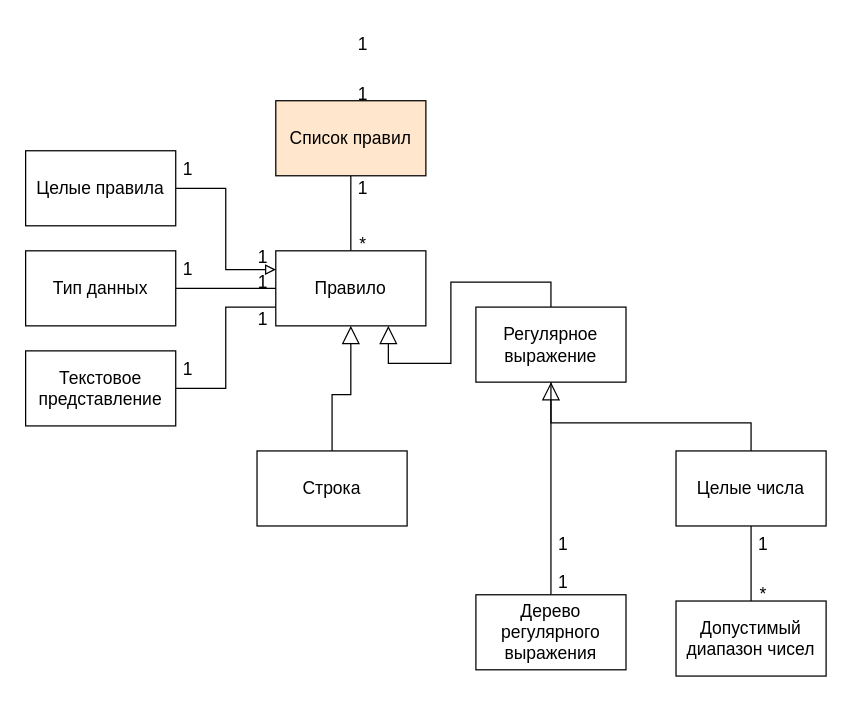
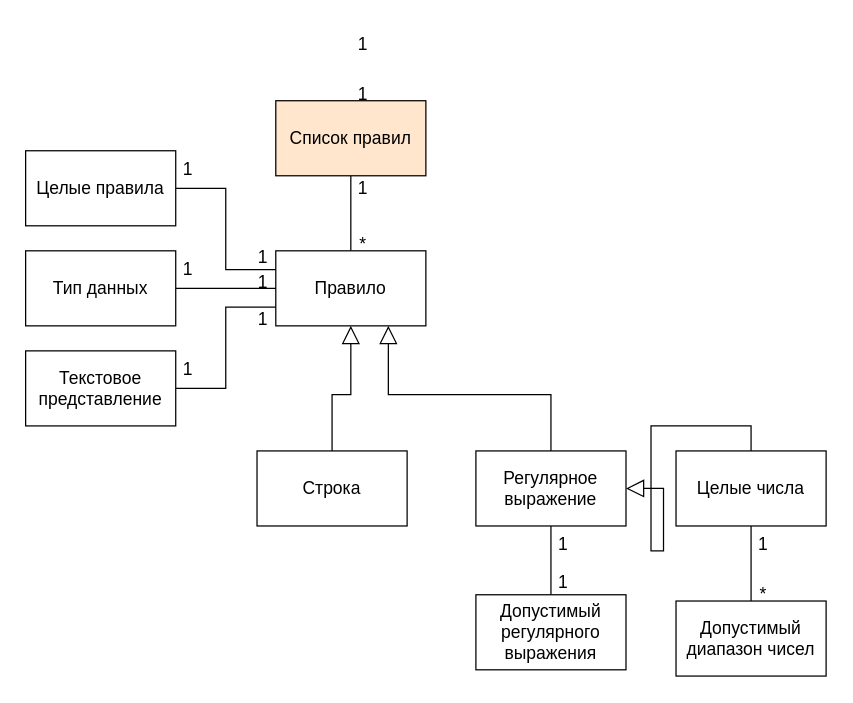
(264, 269) -> (269, 269)
(551, 344) -> (551, 488)
(551, 632) -> (551, 632)
